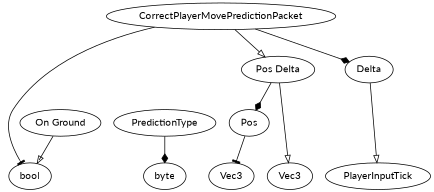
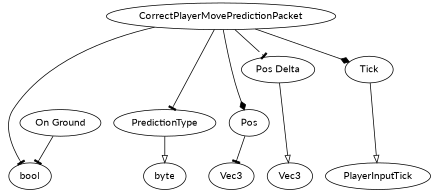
(247, 41) -> (247, 41)
none -> (194, 68)
(369, 70) -> (369, 70)
(266, 93) -> (231, 66)
(165, 146) -> (165, 146)
(46, 148) -> (46, 148)
